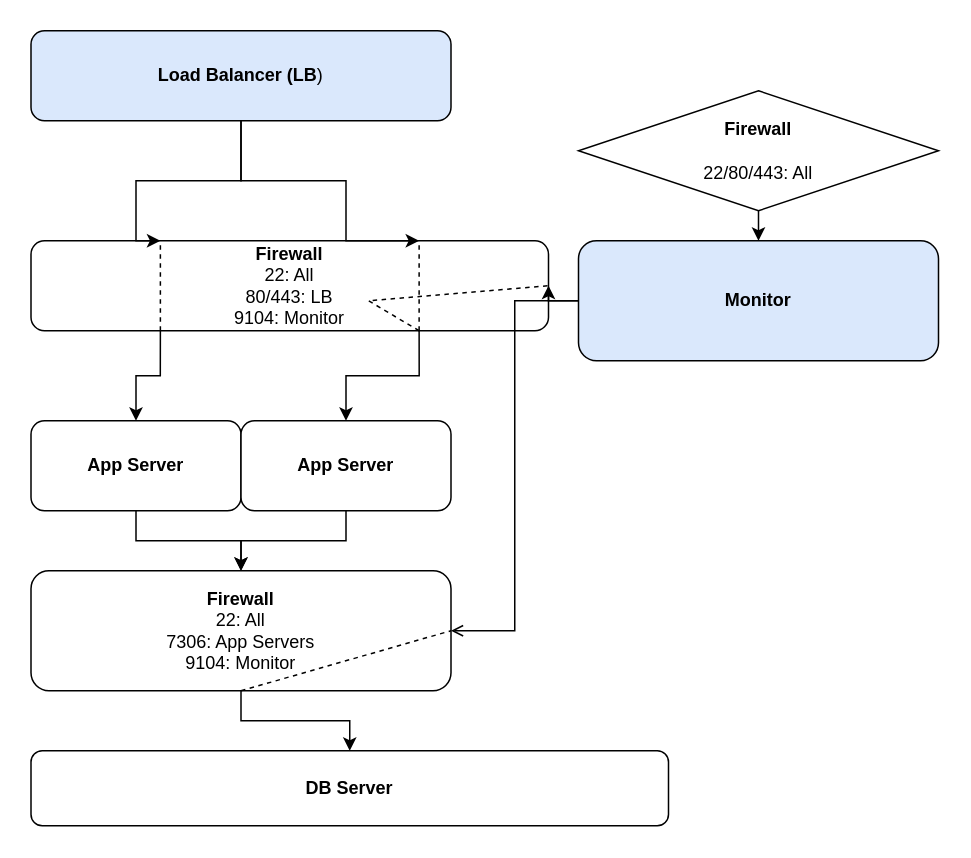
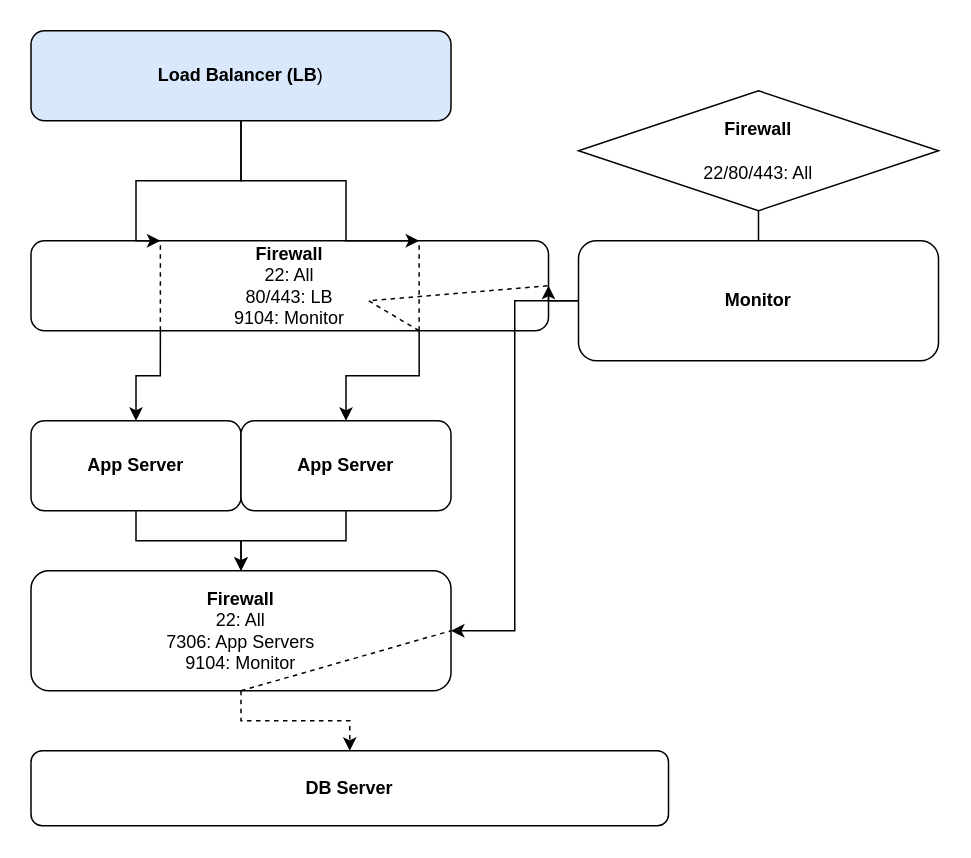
(758, 229) -> (758, 233)
(758, 301) -> (758, 301)
(460, 631) -> (462, 631)
(288, 721) -> (288, 721)
